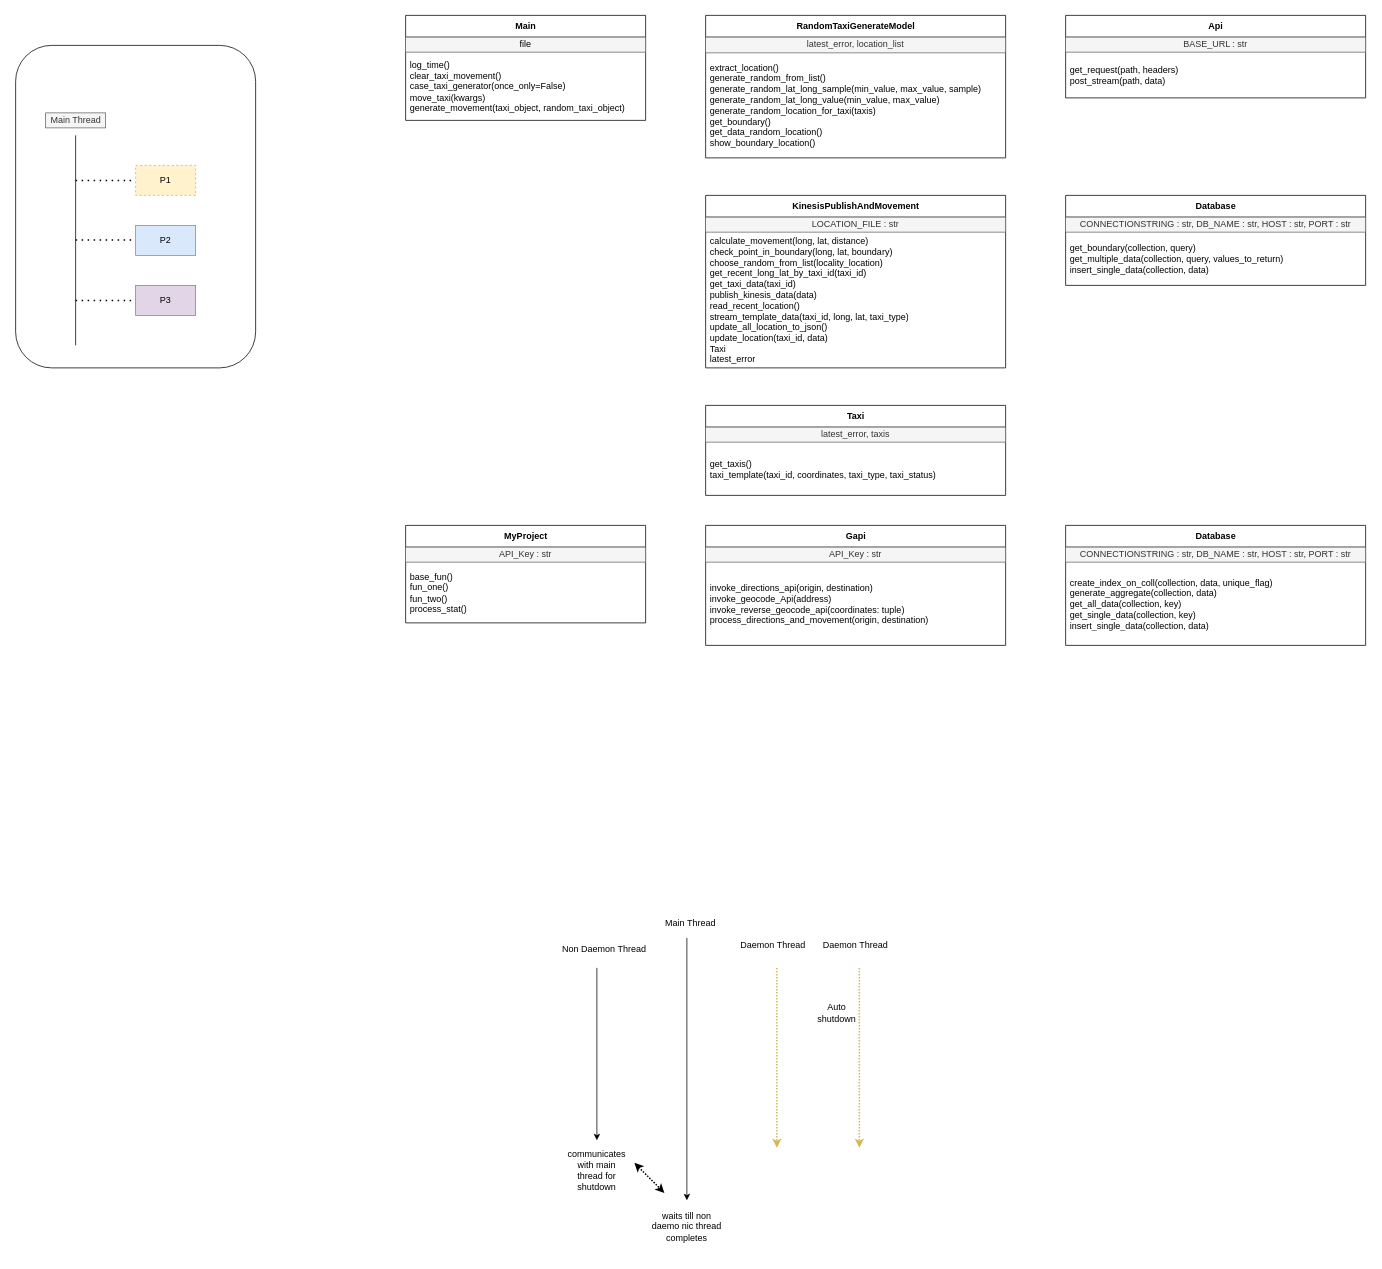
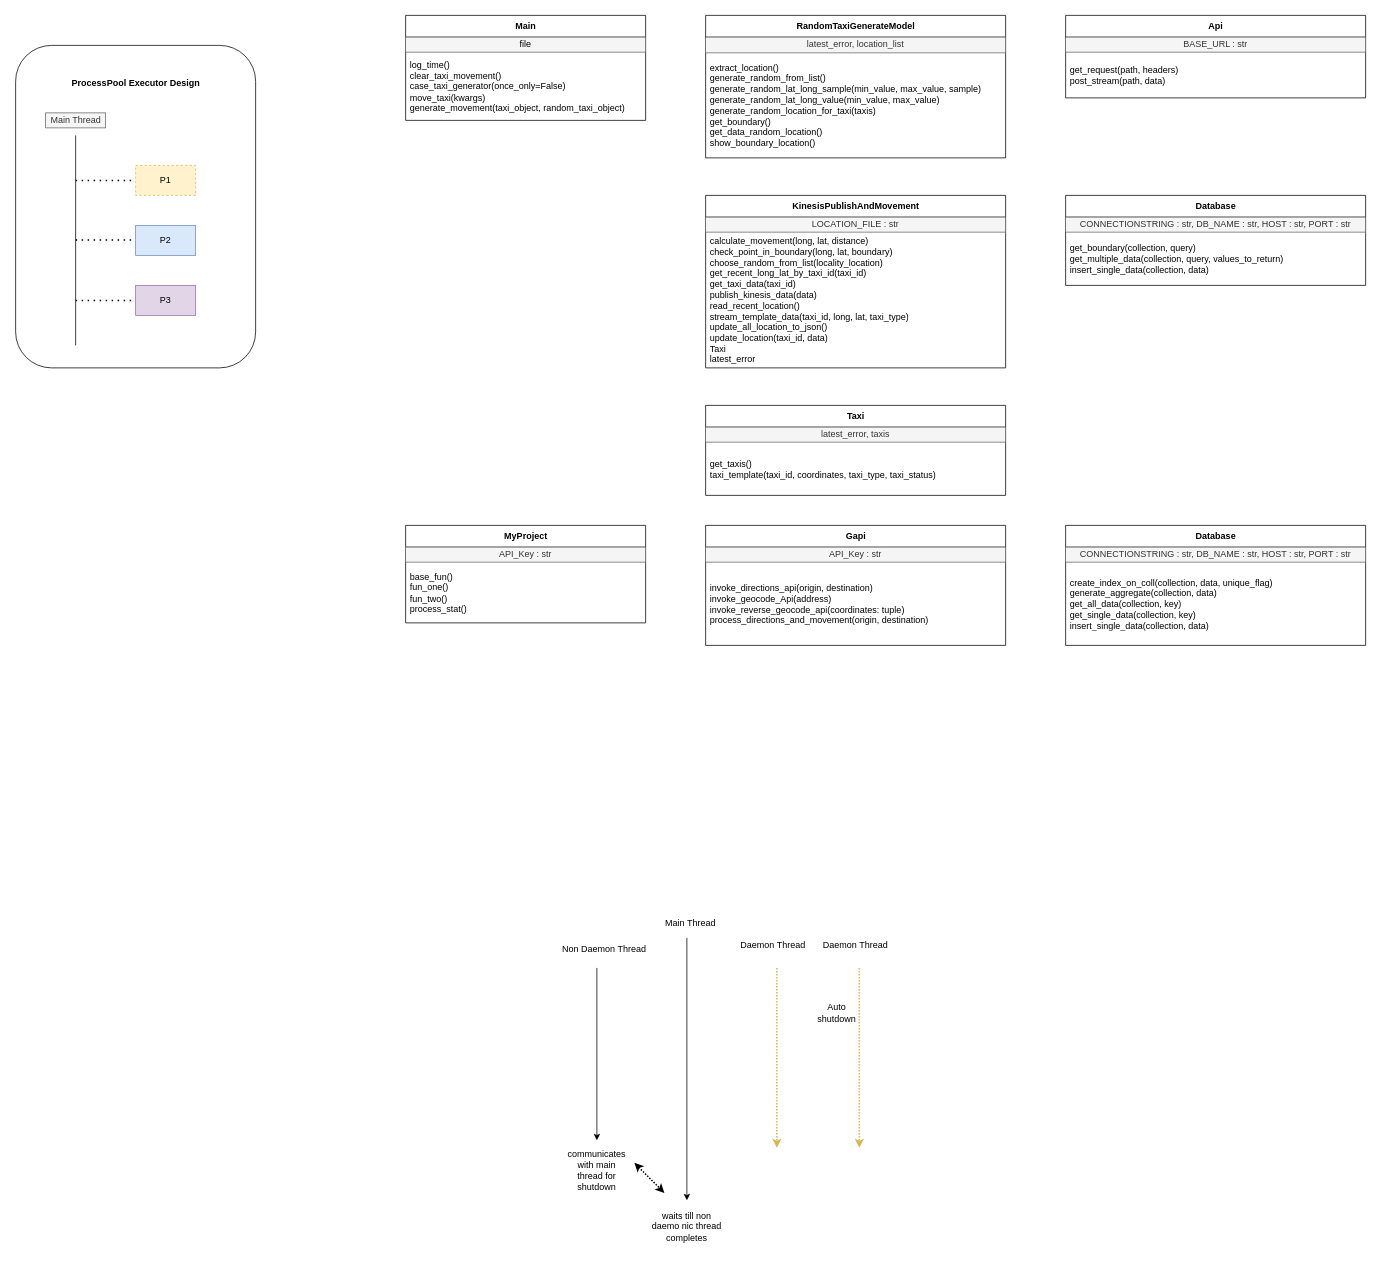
none -> (135, 83)
